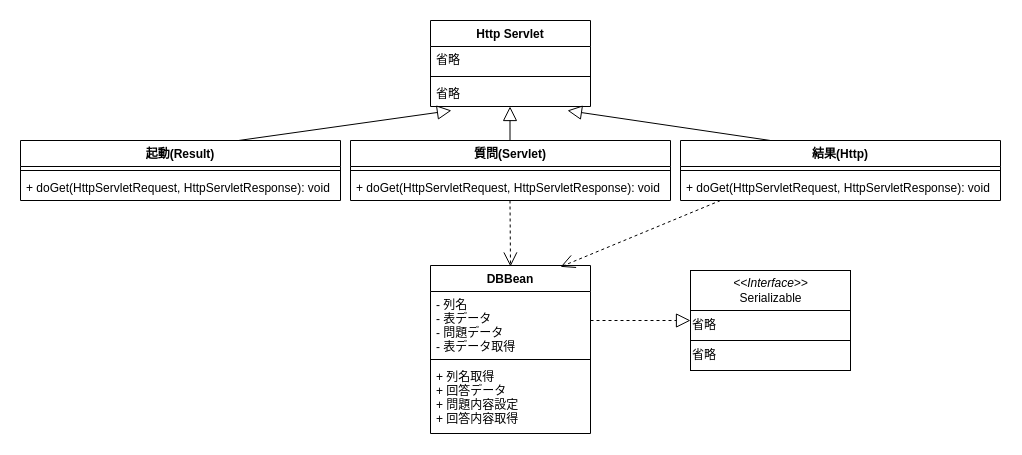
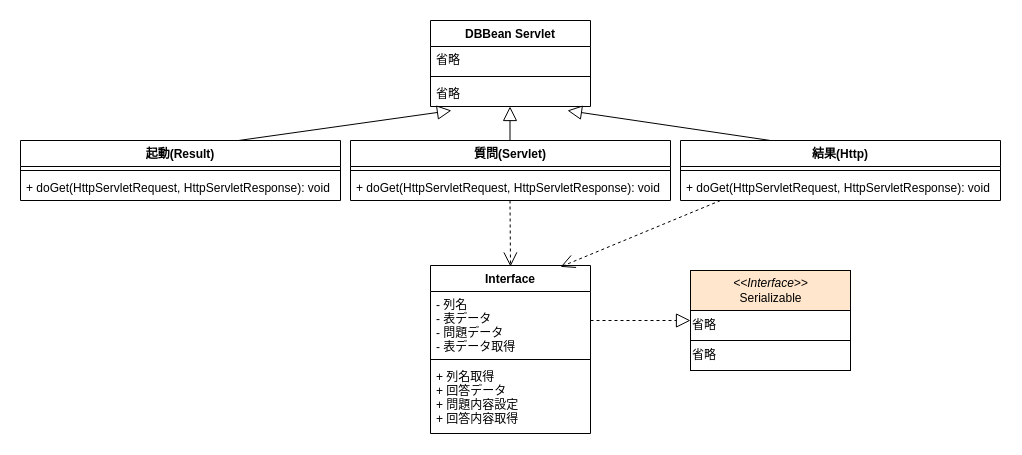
(510, 34) -> (510, 34)
(510, 279) -> (510, 279)
(771, 291) -> (771, 291)
